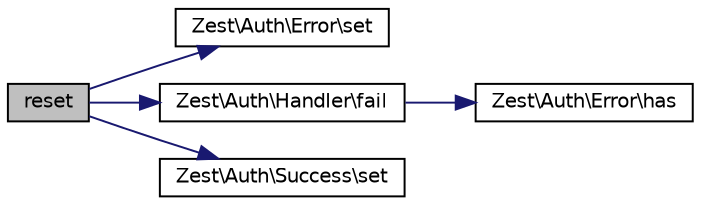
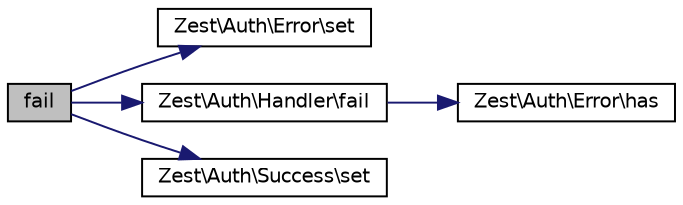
(48, 103) -> (39, 103)
